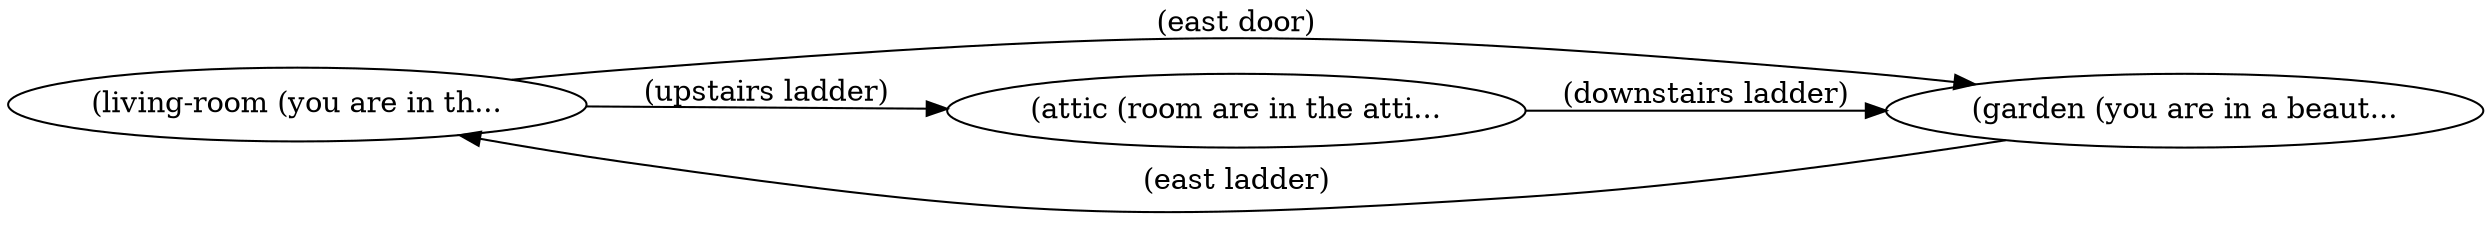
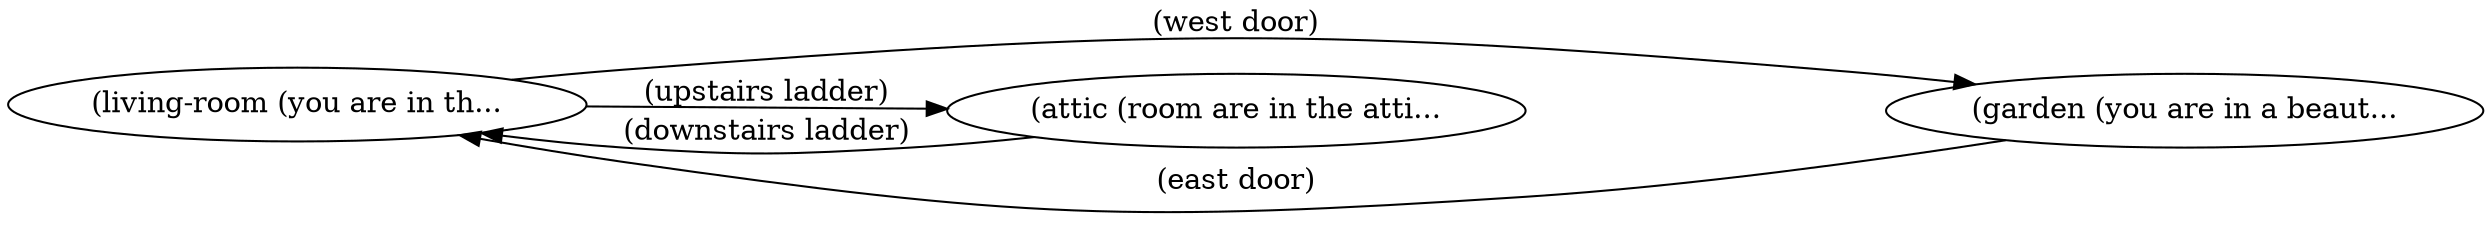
(1236, 24) -> (1236, 24)
(1695, 111) -> (768, 153)
(1236, 181) -> (1236, 181)
